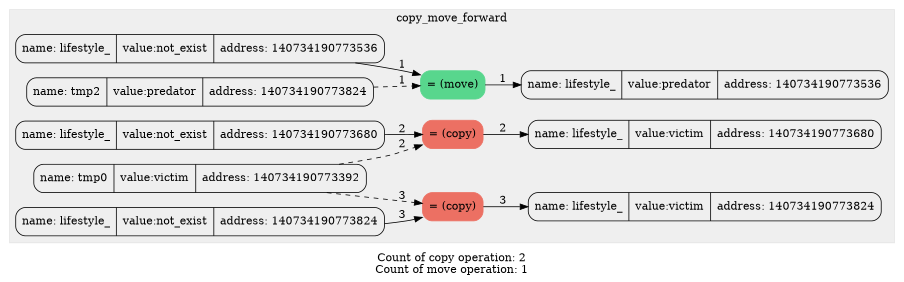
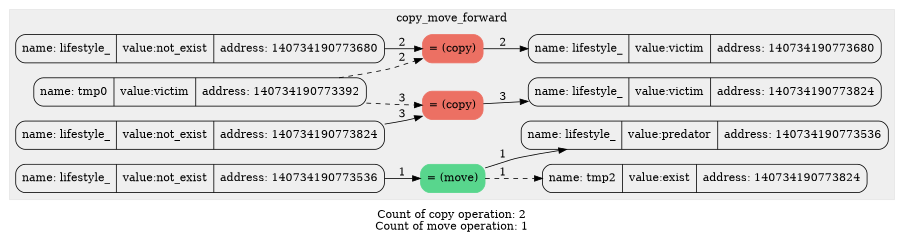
(393, 87) -> (510, 178)
(155, 92) -> (660, 178)
